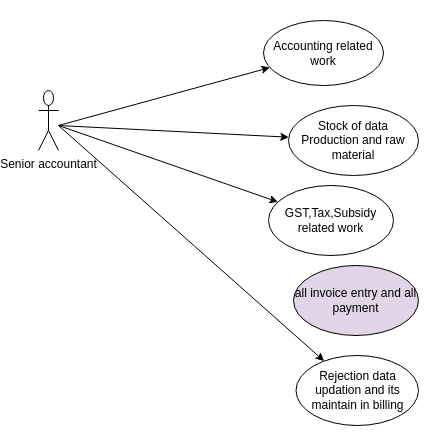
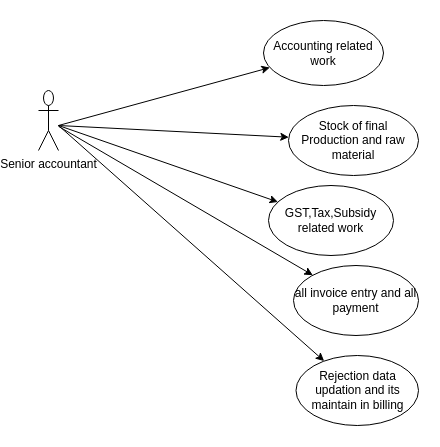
(354, 141) -> (354, 141)
none -> (188, 202)
(356, 301) -> (356, 301)
